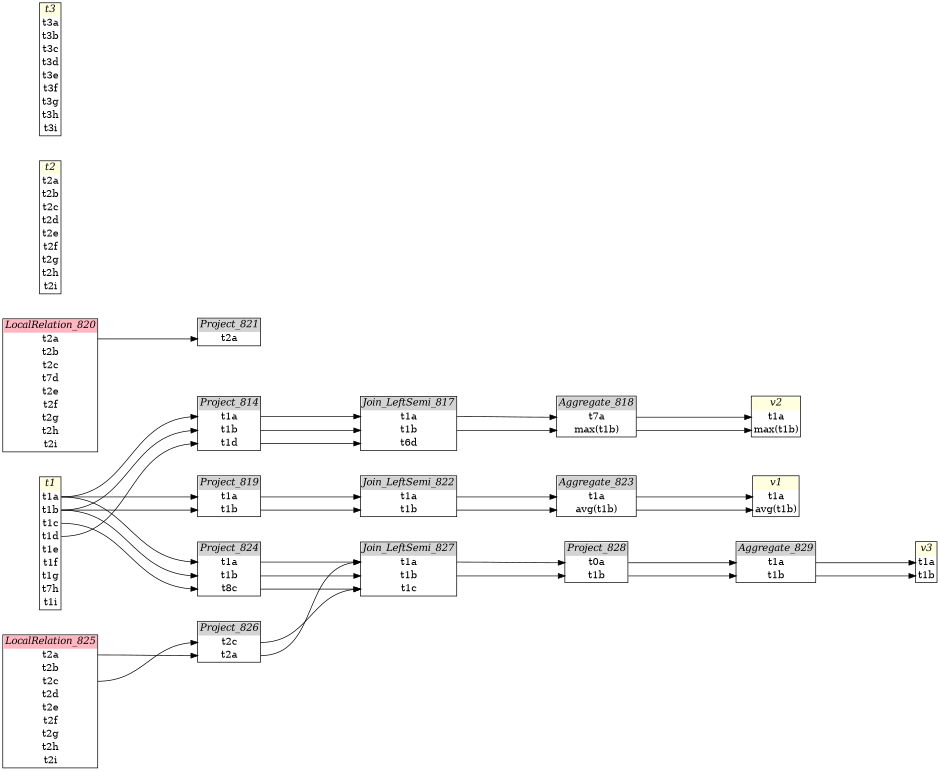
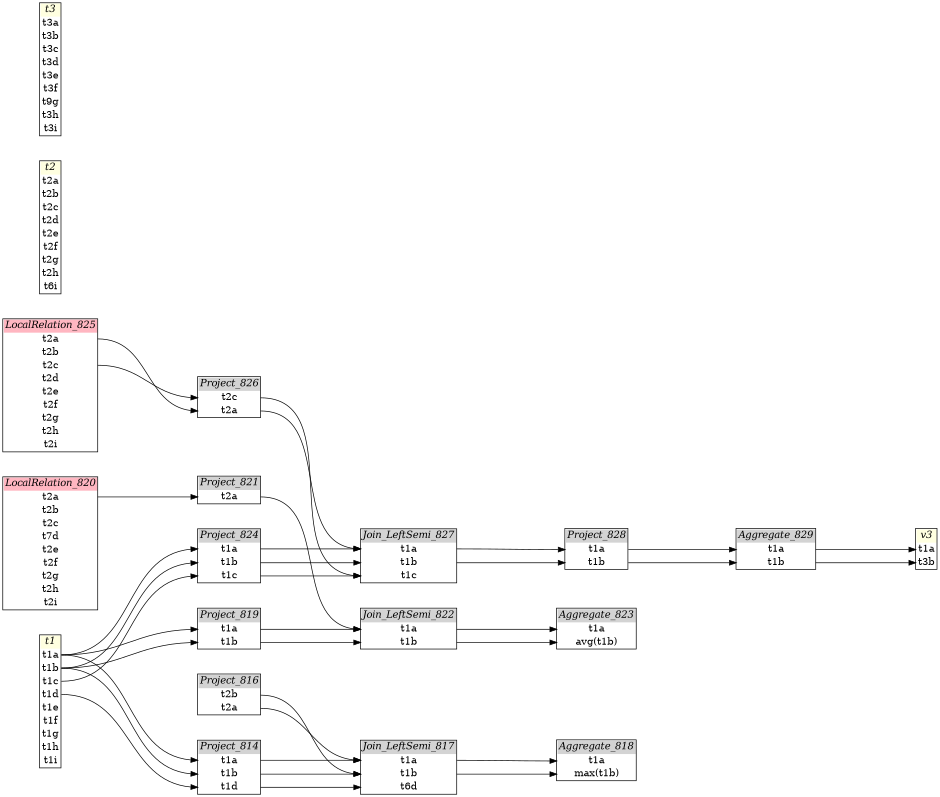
(51, 102) -> (51, 102)
(51, 286) -> (51, 286)
(597, 417) -> (597, 760)
(776, 417) -> none
(776, 496) -> none
none -> (309, 555)
(597, 562) -> (597, 549)
(927, 575) -> (927, 562)
(229, 588) -> (229, 575)
(51, 589) -> (51, 747)
none -> (229, 694)
